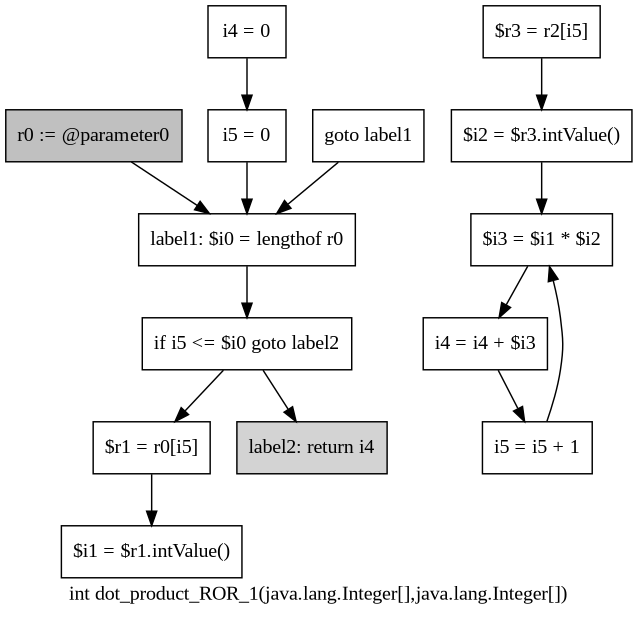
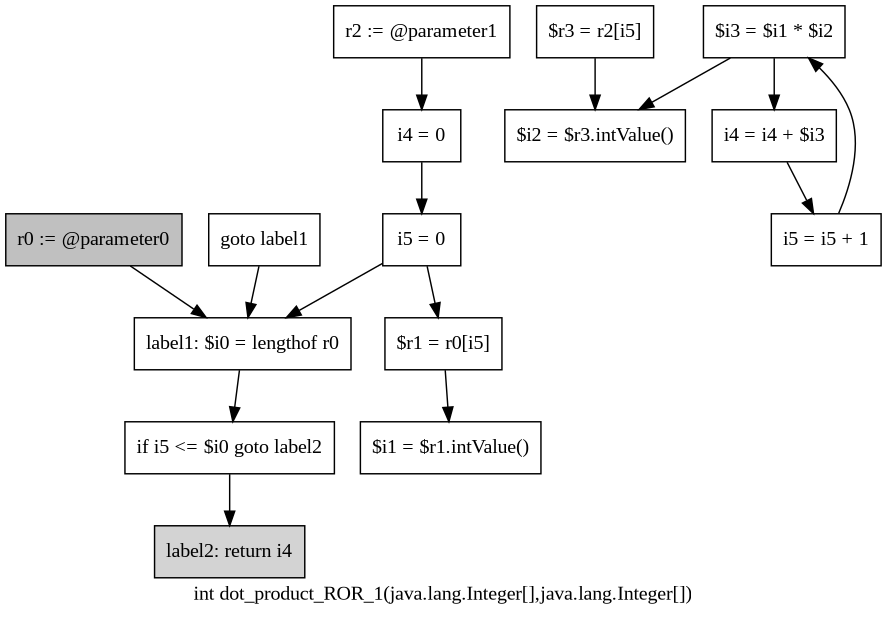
none -> (422, 32)
(542, 181) -> (691, 80)
(204, 391) -> (431, 285)
